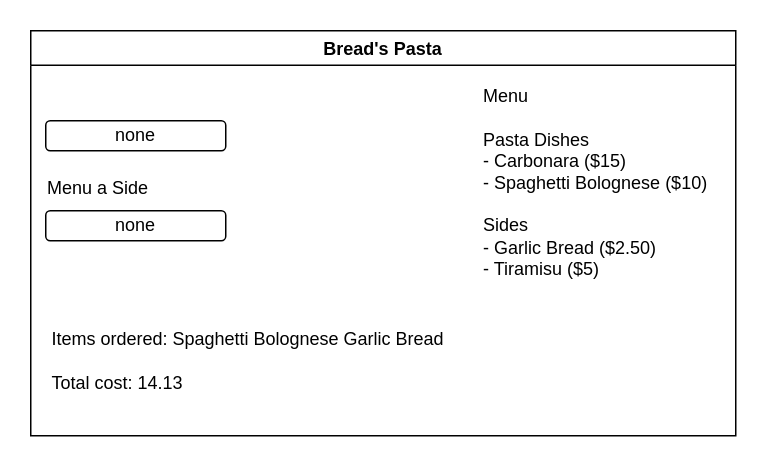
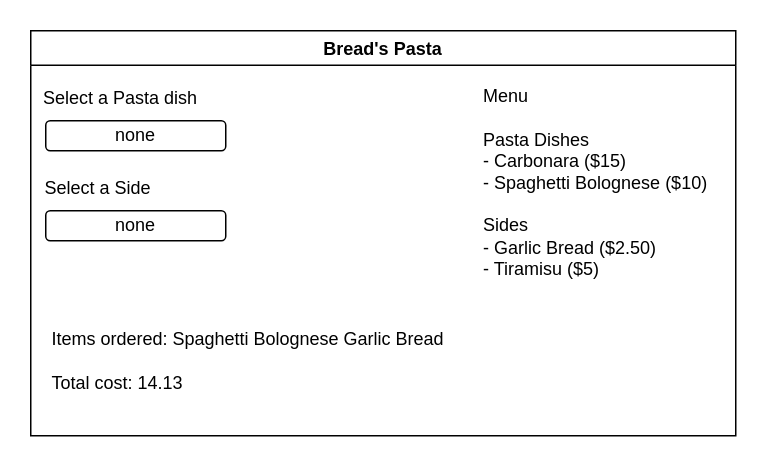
none -> (121, 98)
(98, 188) -> (98, 188)
